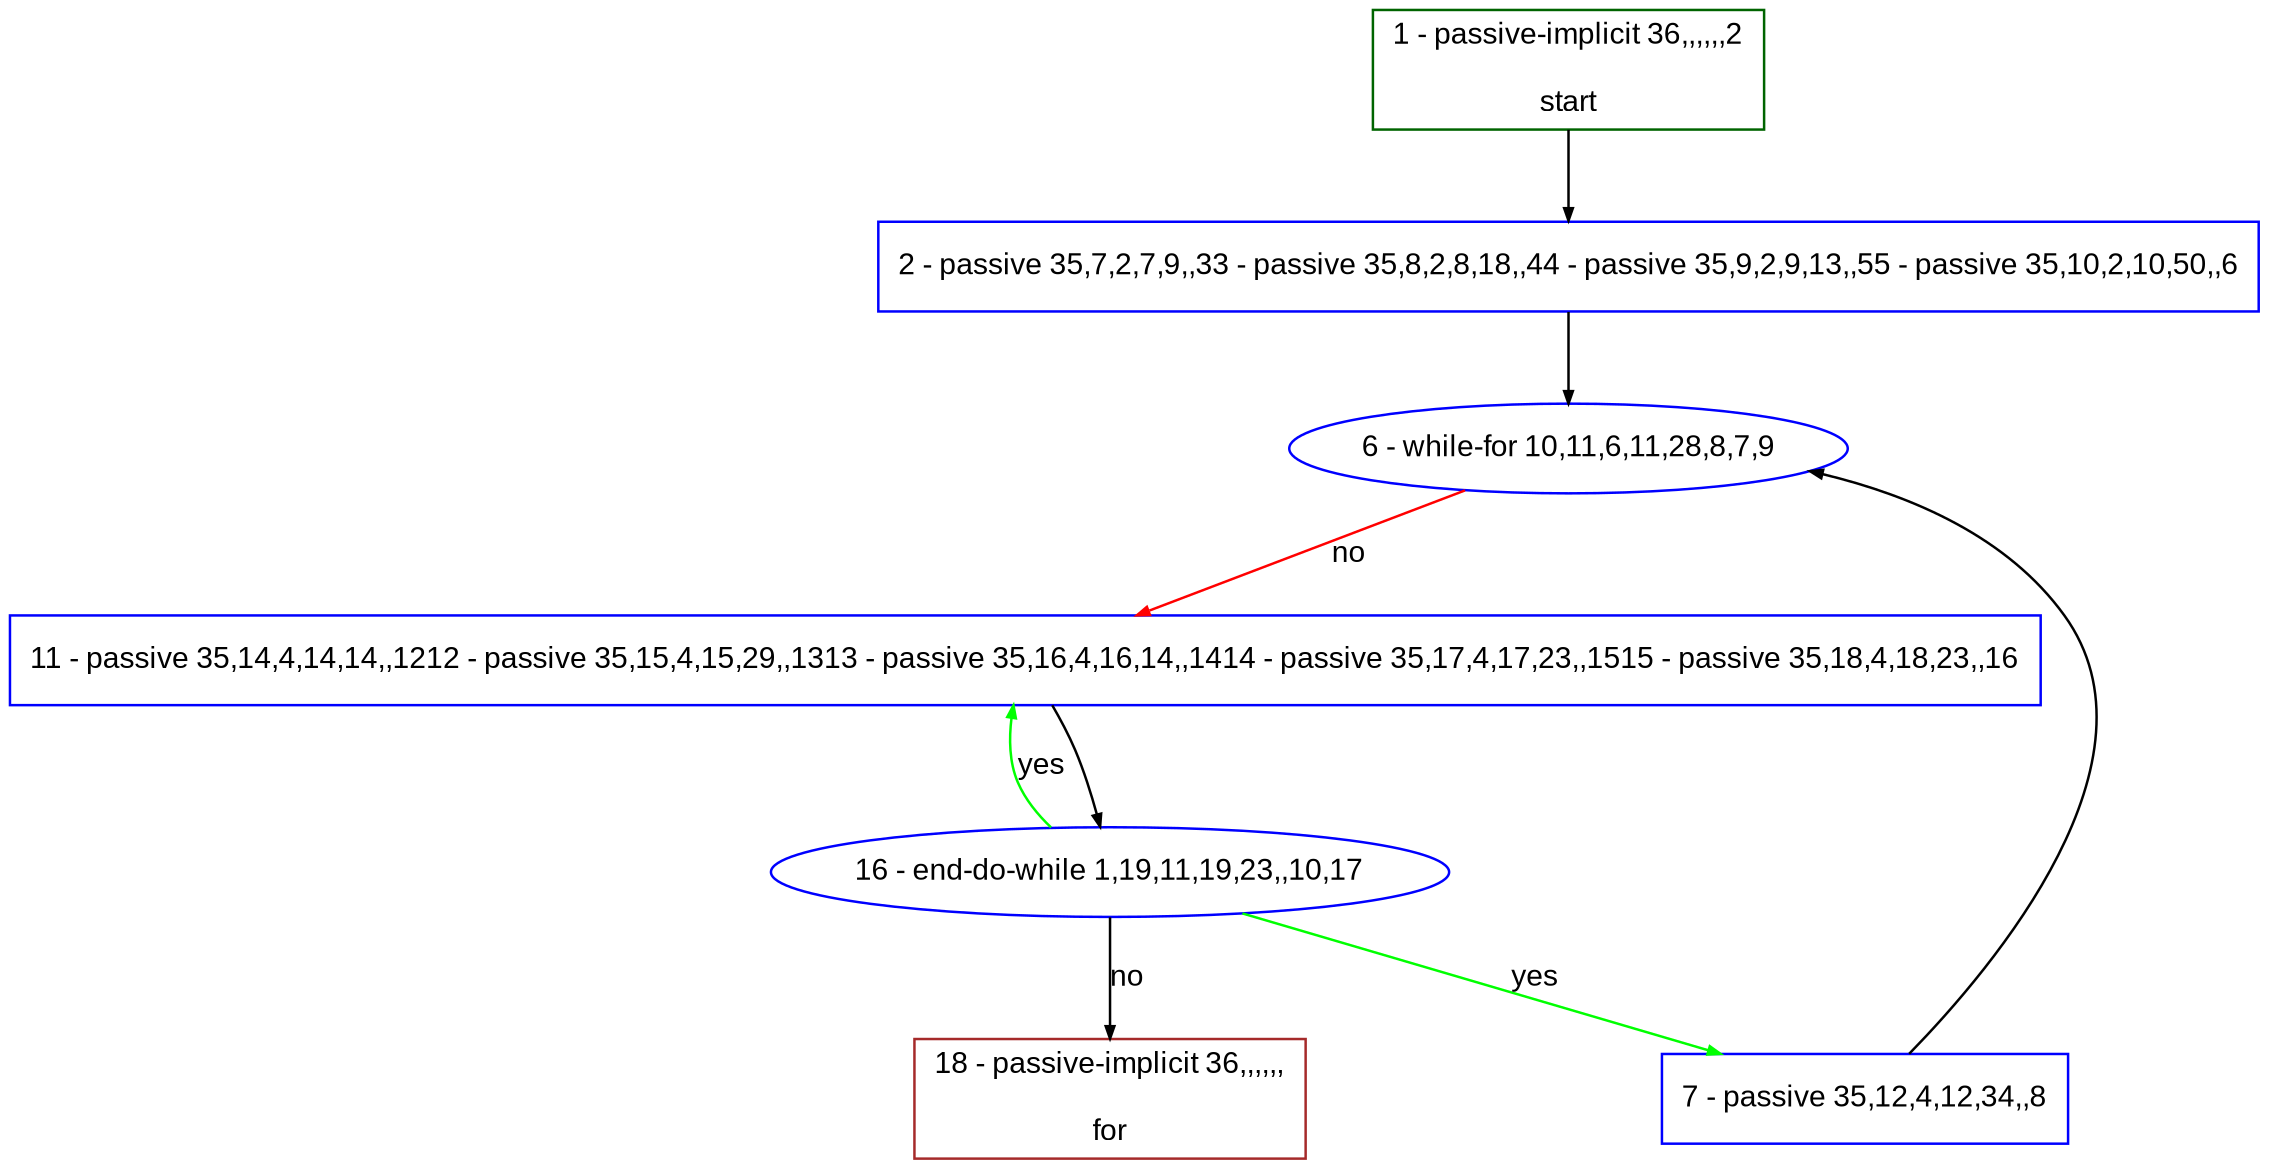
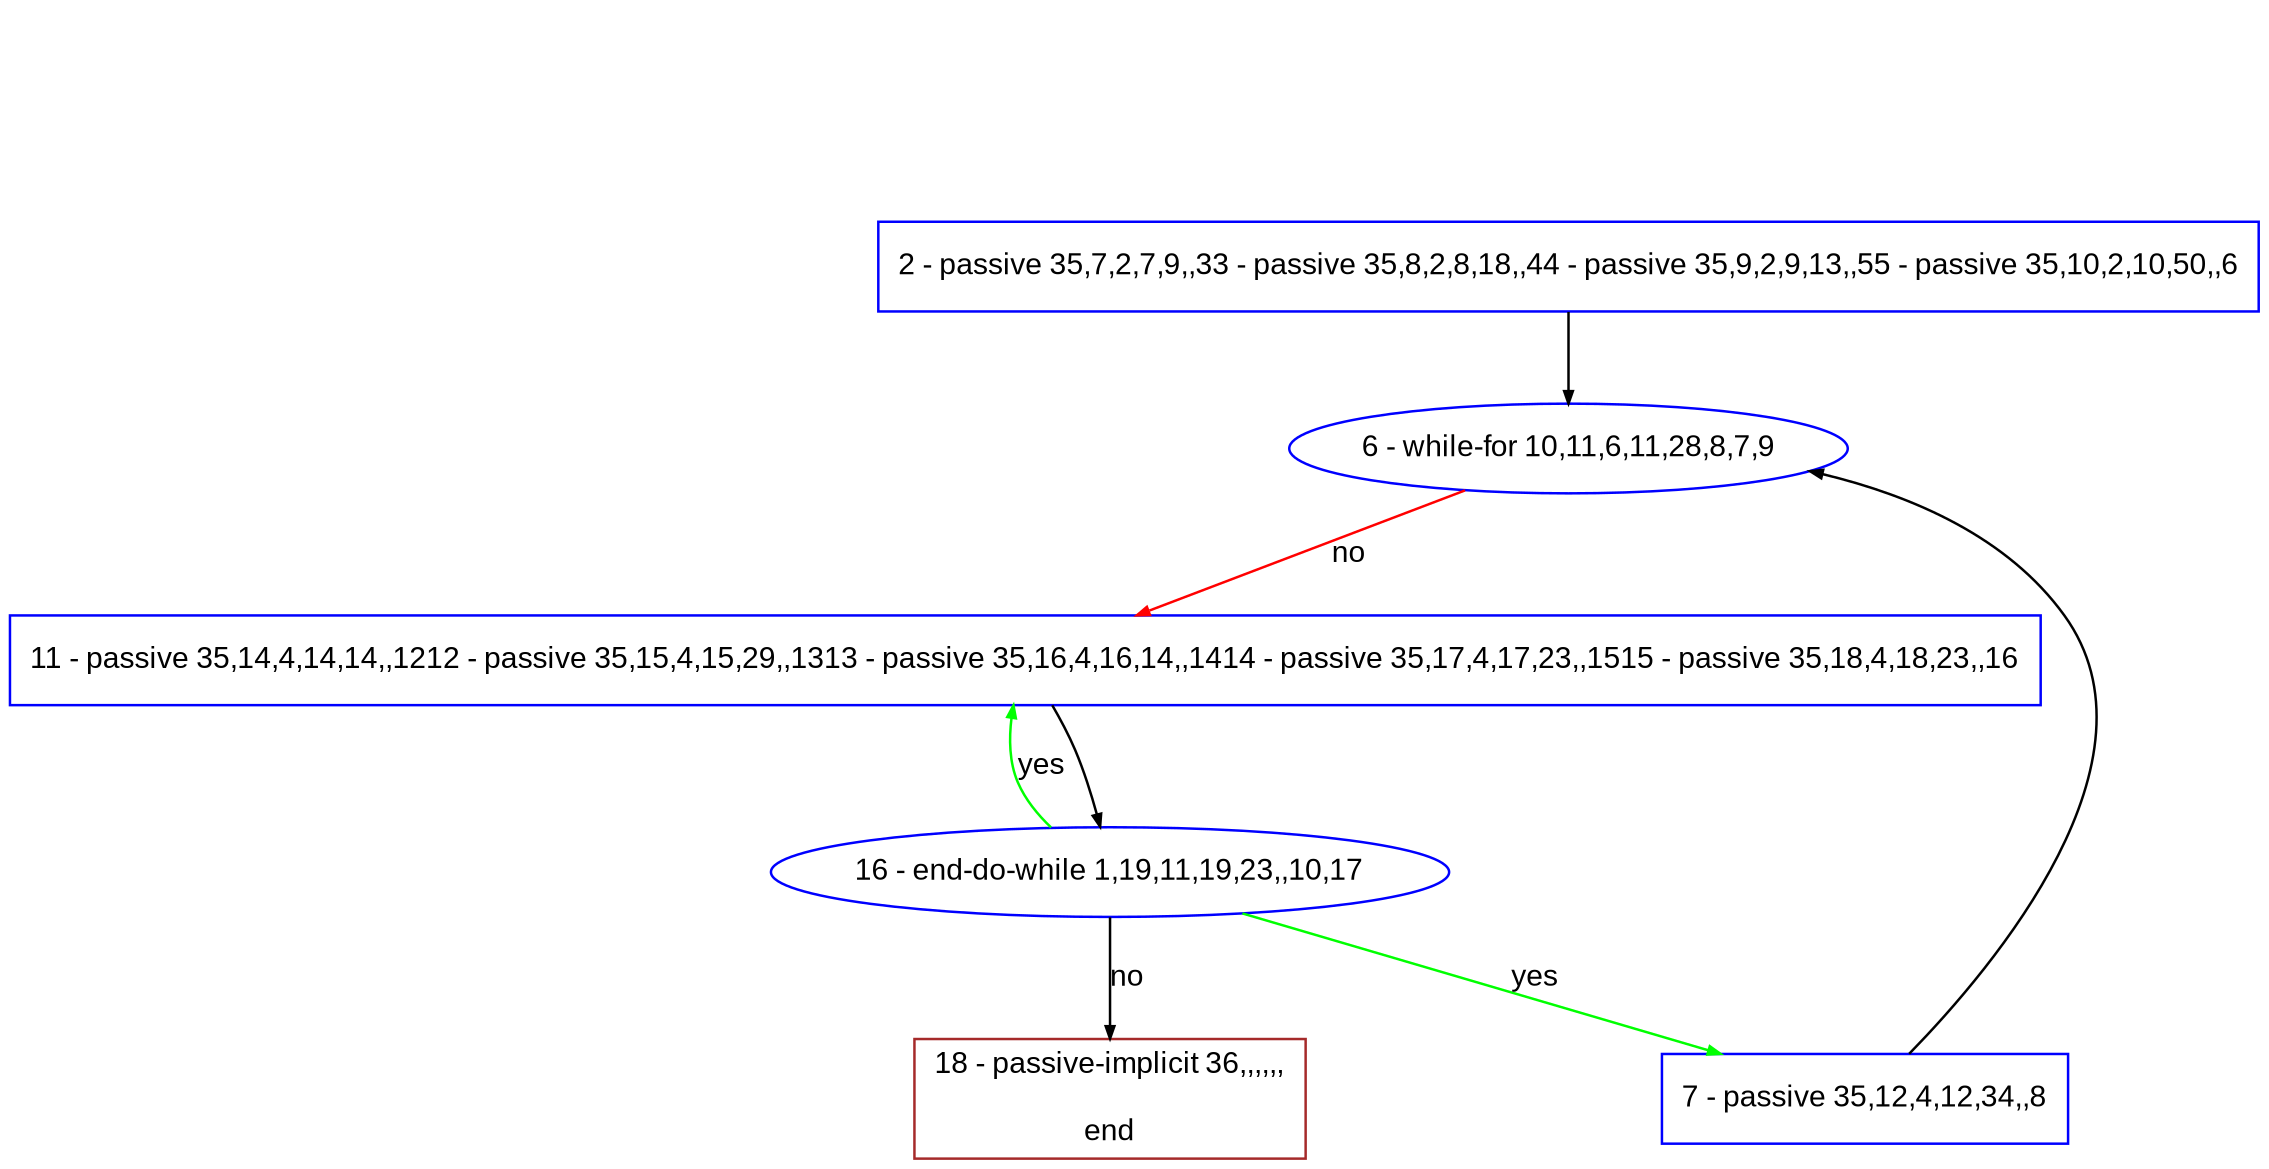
(1569, 70) -> none
(1110, 1099) -> (1110, 1099)
